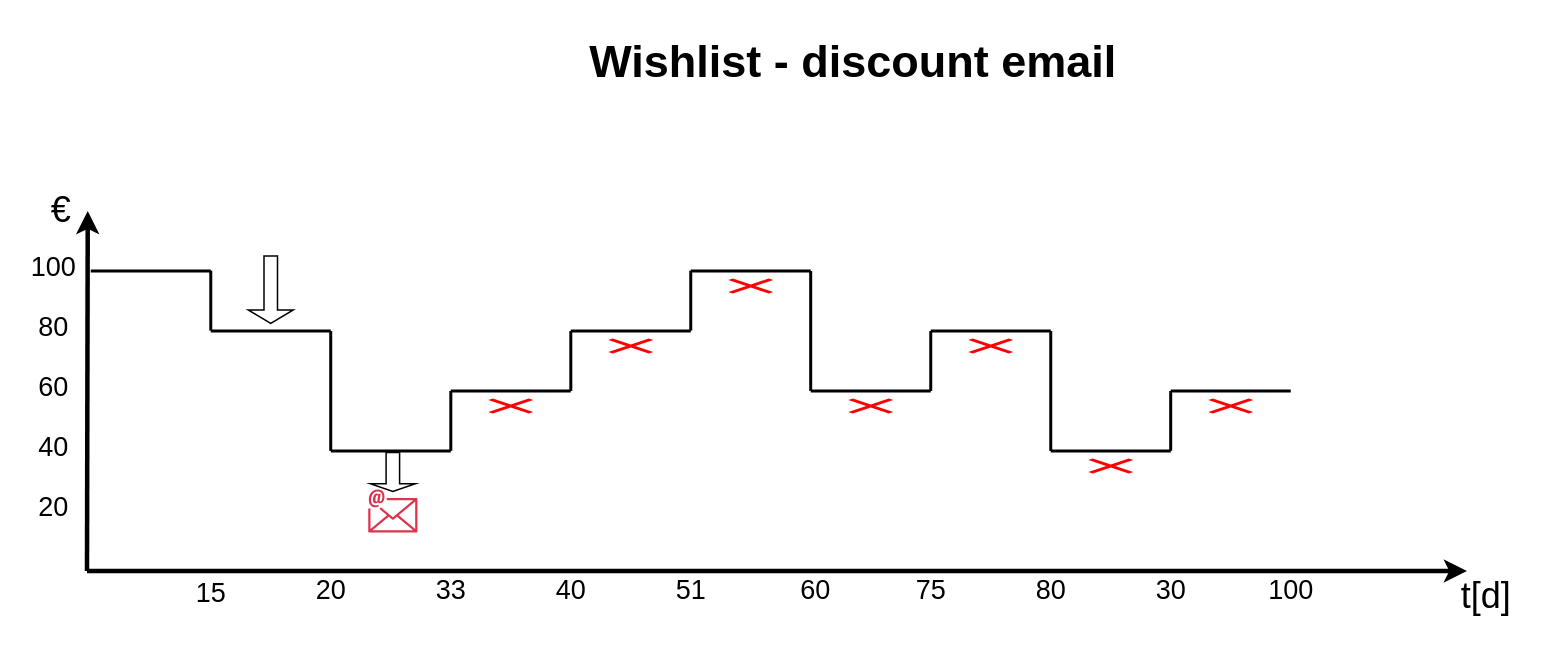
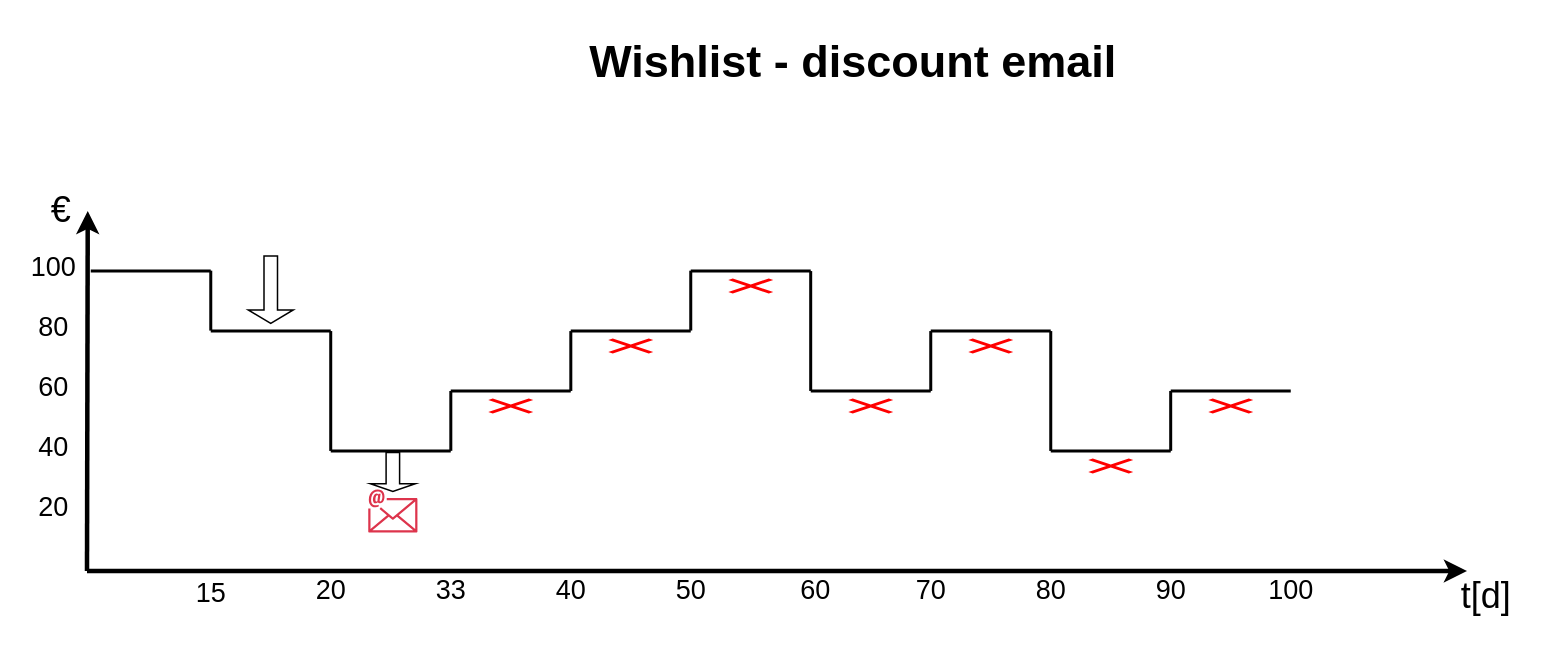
(692, 590) -> (692, 590)
(932, 590) -> (932, 590)
(1172, 590) -> (1172, 590)
